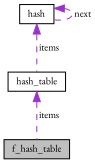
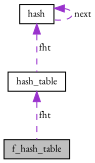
(48, 48) -> (44, 48)
(48, 115) -> (44, 115)
